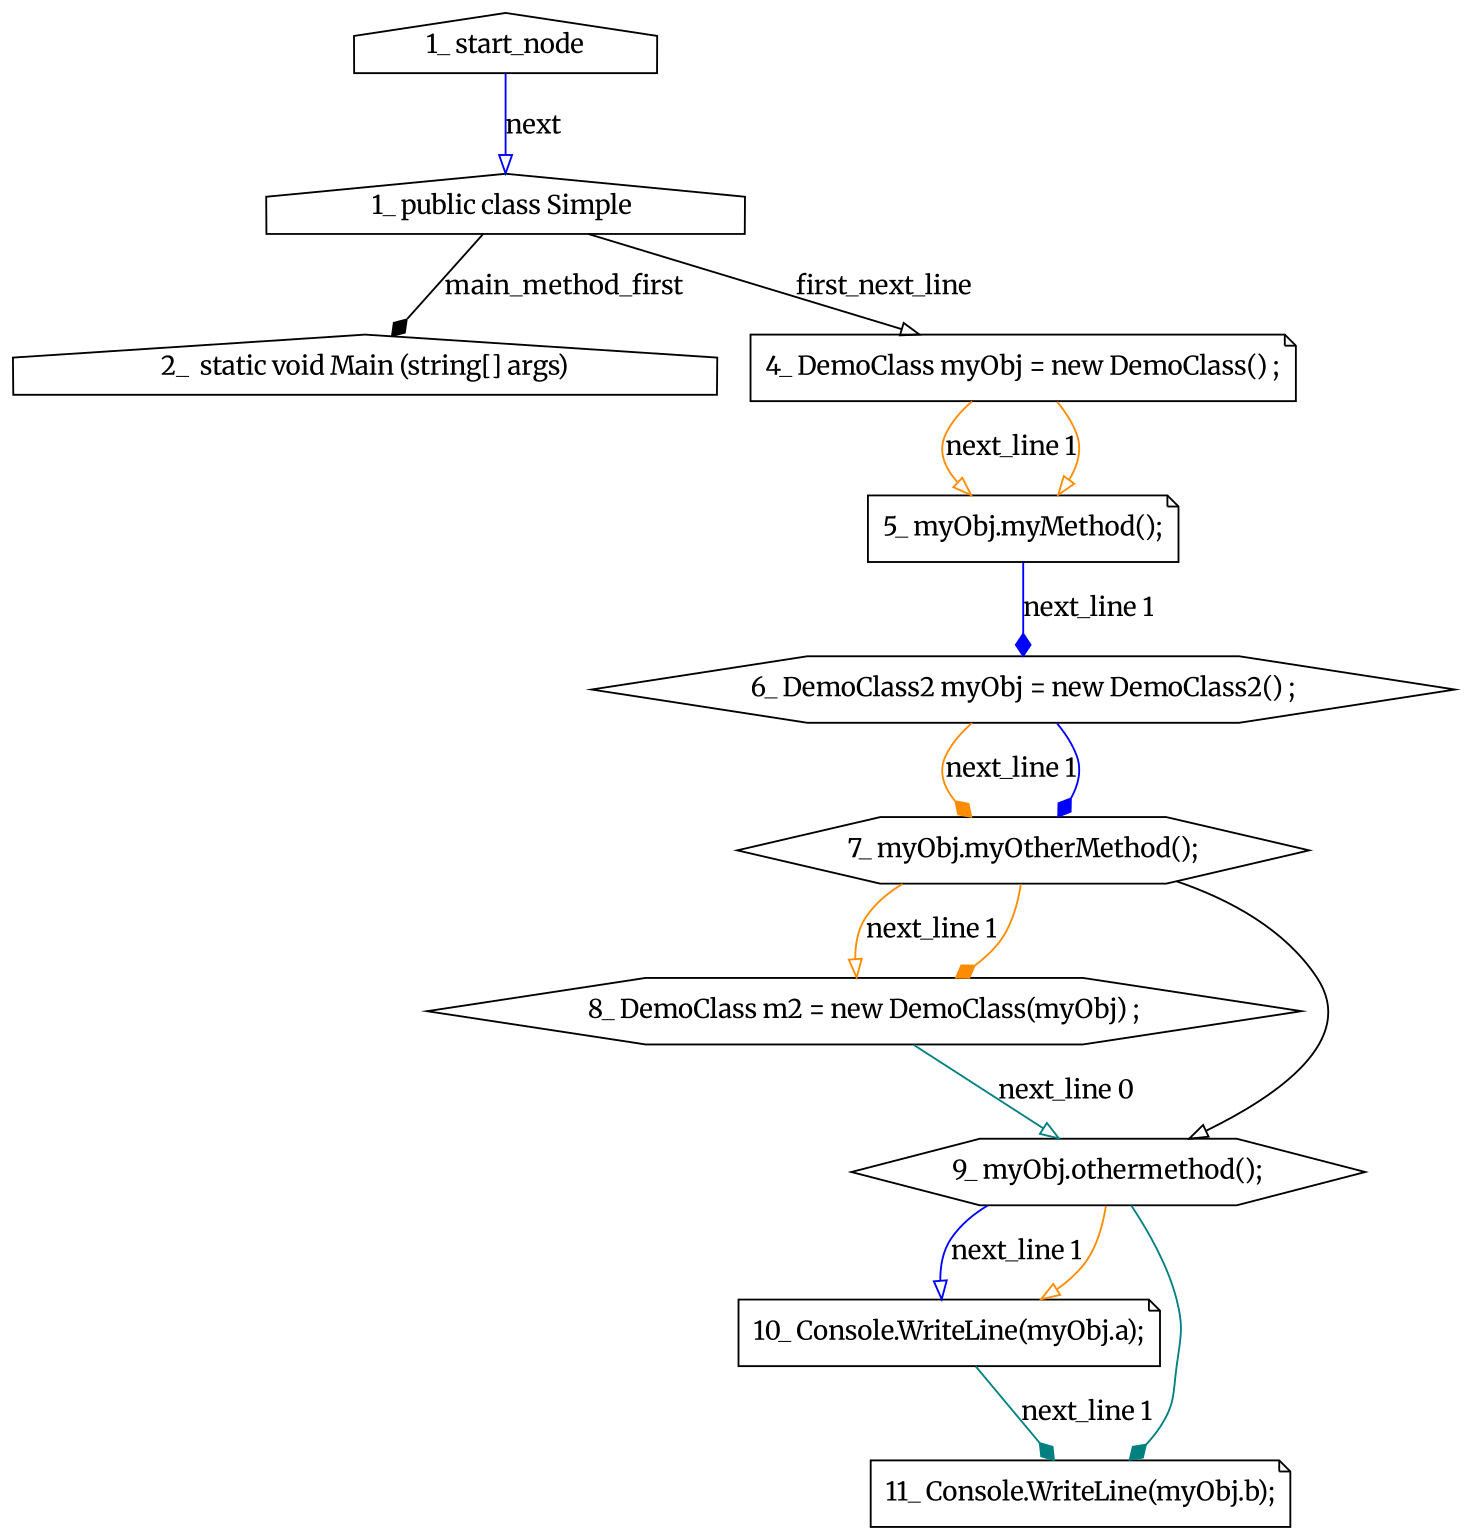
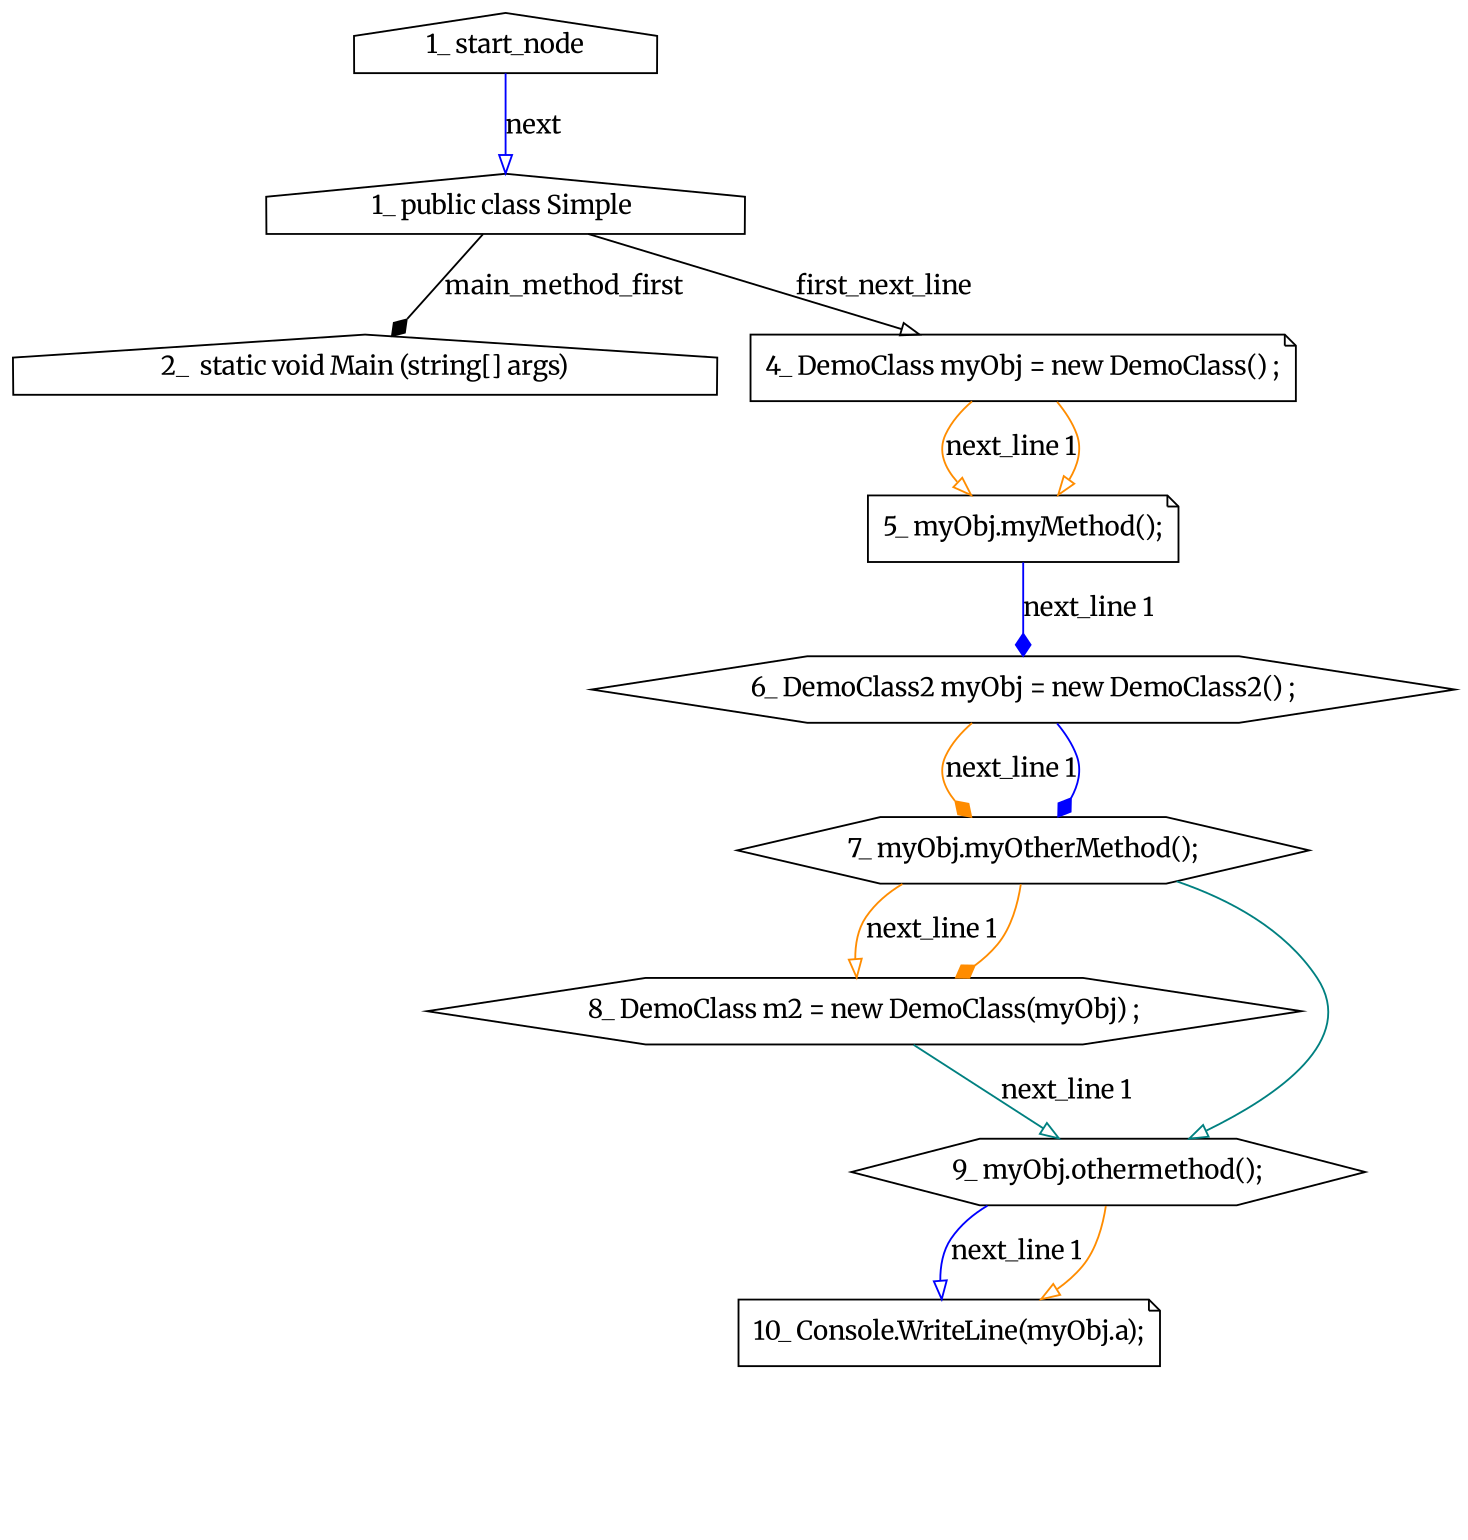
(1325, 996) -> (1325, 996)
(1067, 1092) -> (1067, 1092)
(1081, 1494) -> none
